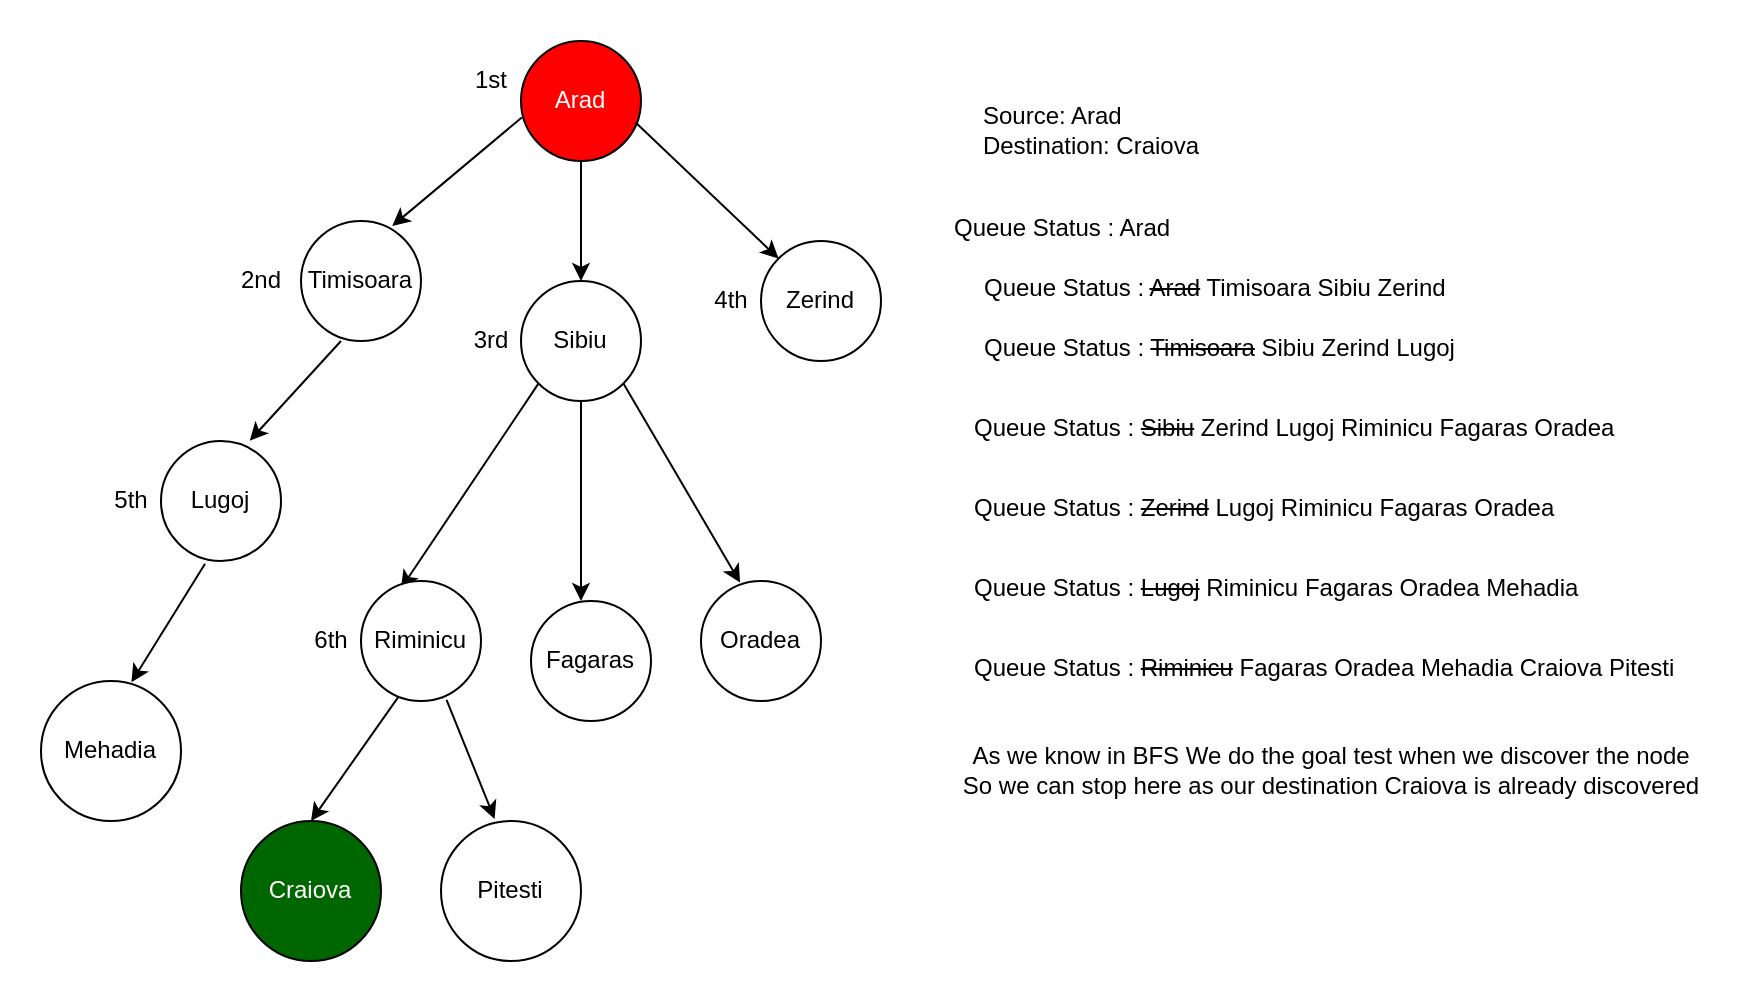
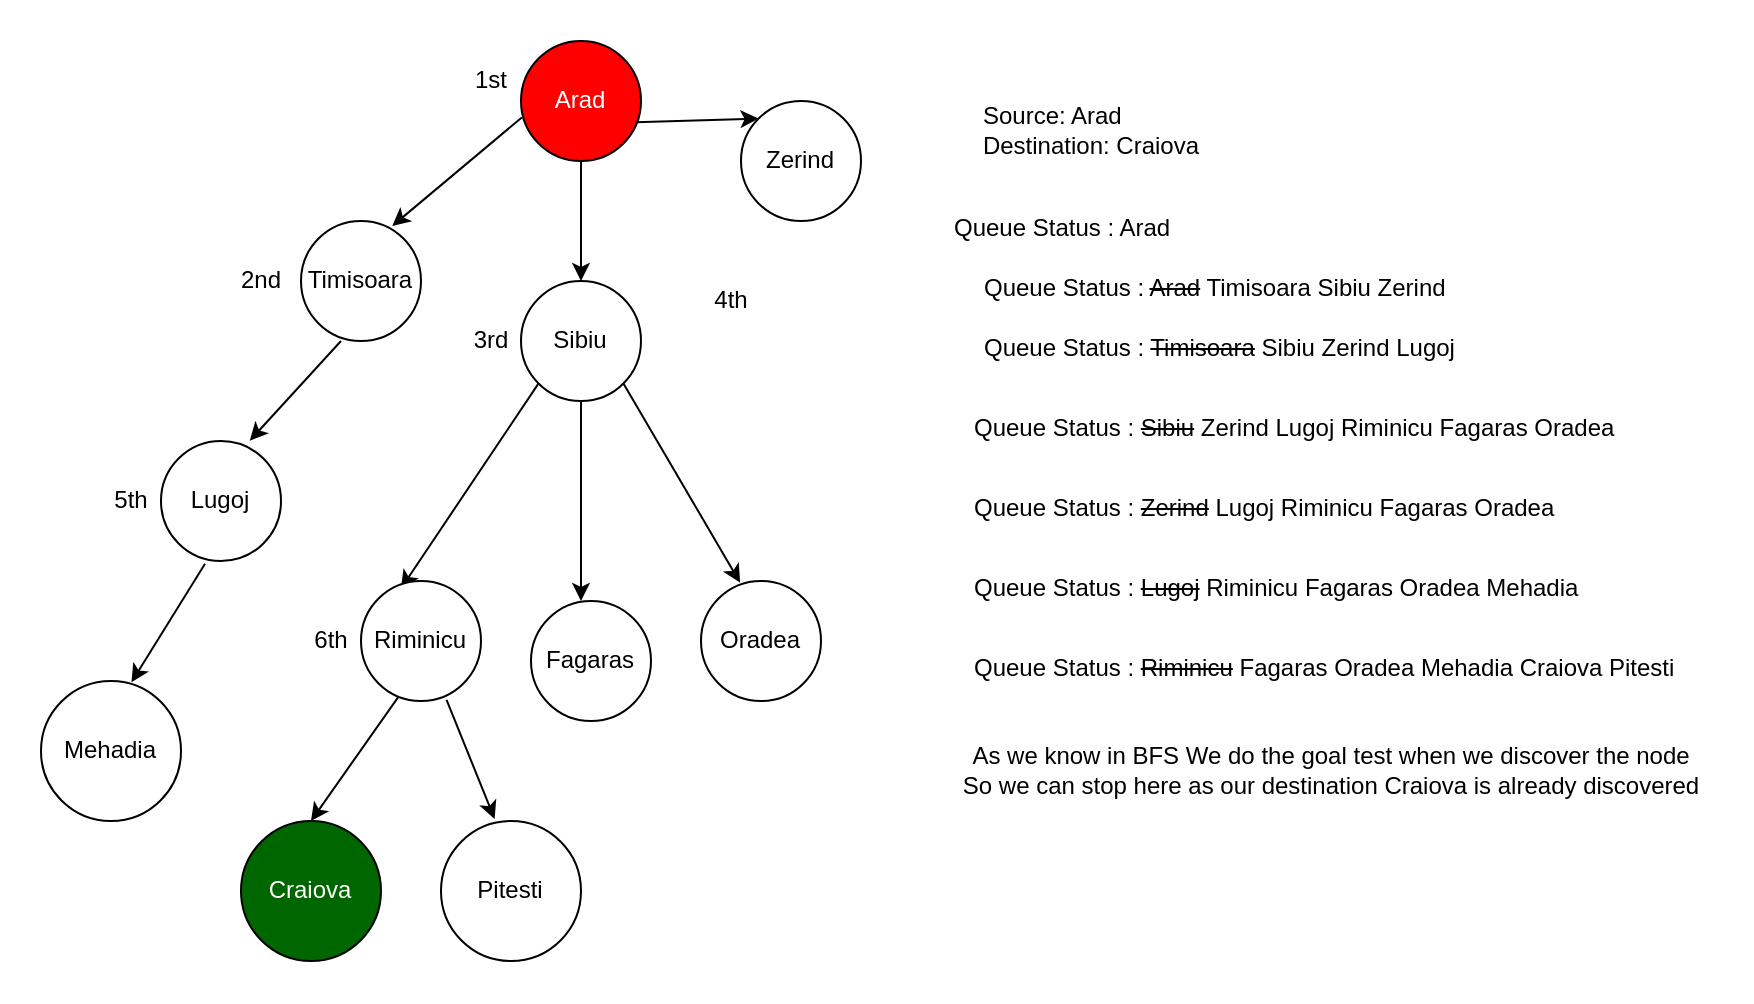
(821, 301) -> (801, 161)
